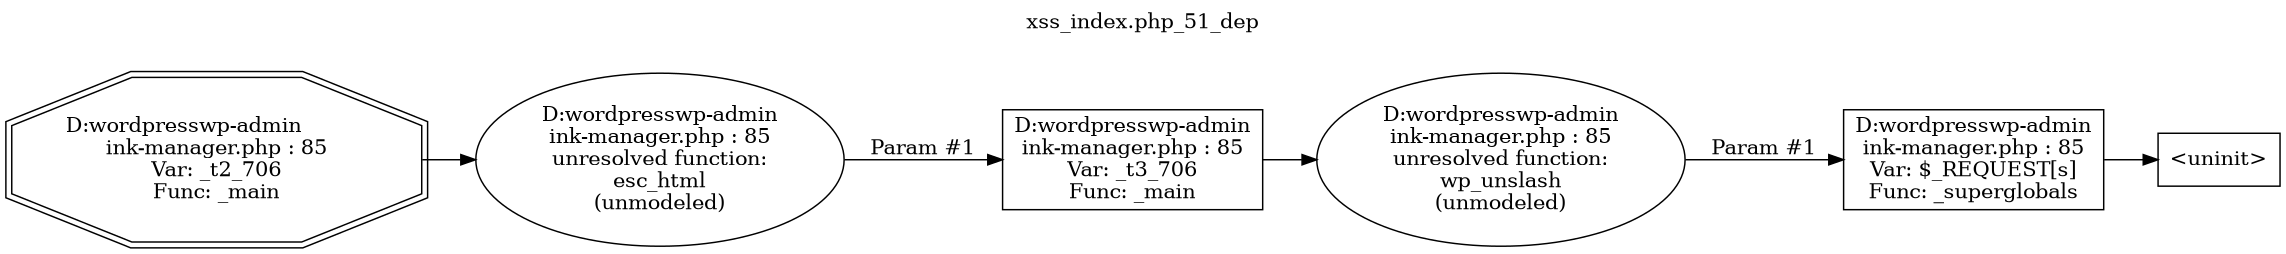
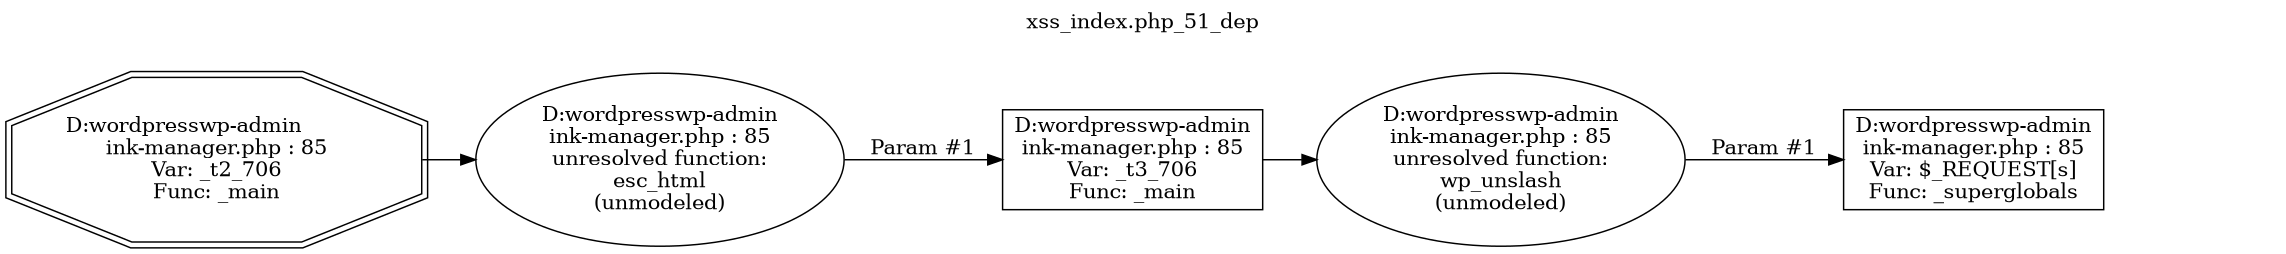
(2219, 160) -> none
